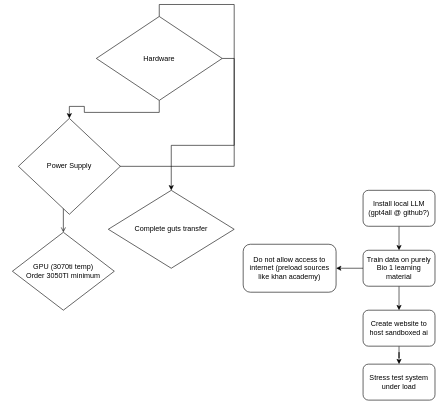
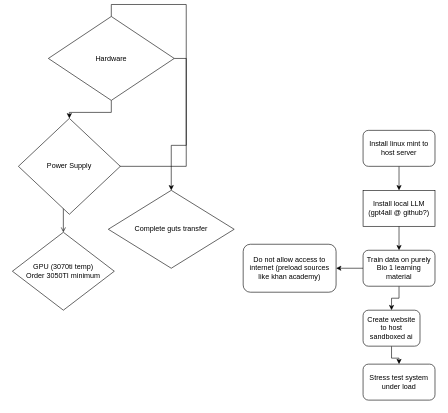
(159, 59) -> (111, 59)
none -> (399, 149)
none -> (399, 185)
(399, 209) -> (399, 209)
(399, 329) -> (392, 329)
